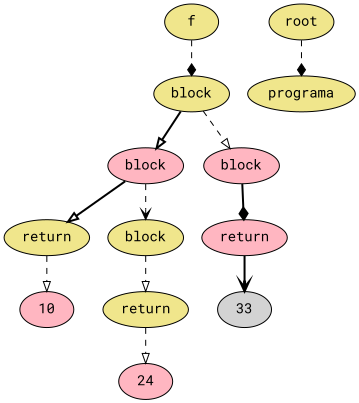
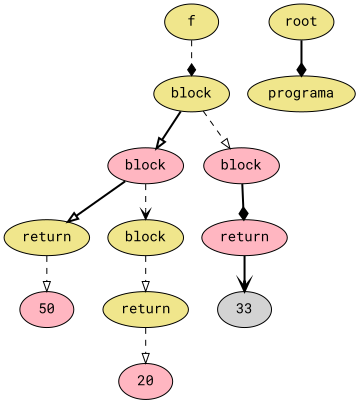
(301, 52) -> (301, 52)
(47, 310) -> (47, 310)
(146, 381) -> (146, 381)
